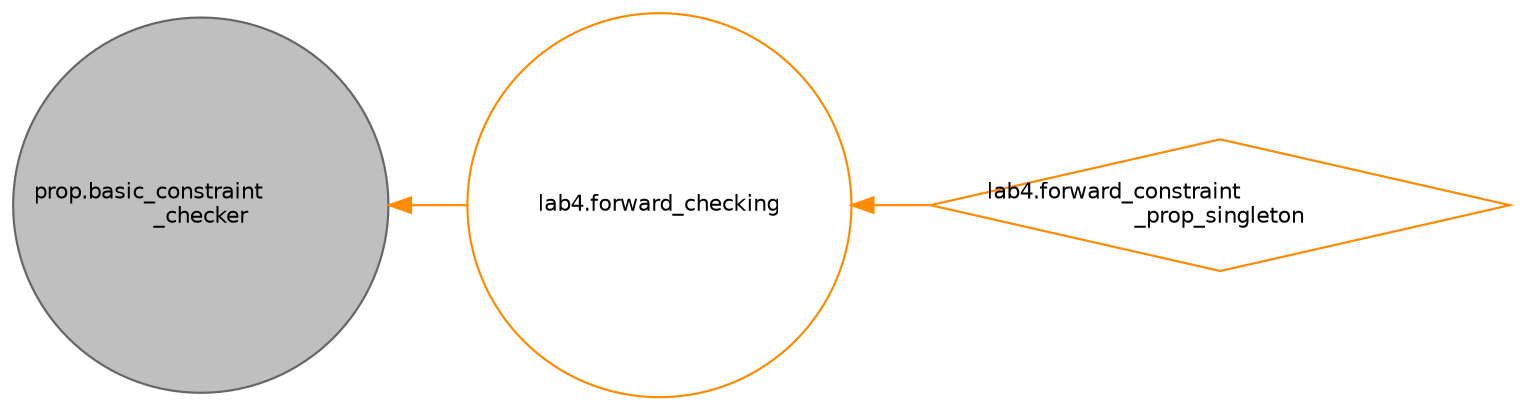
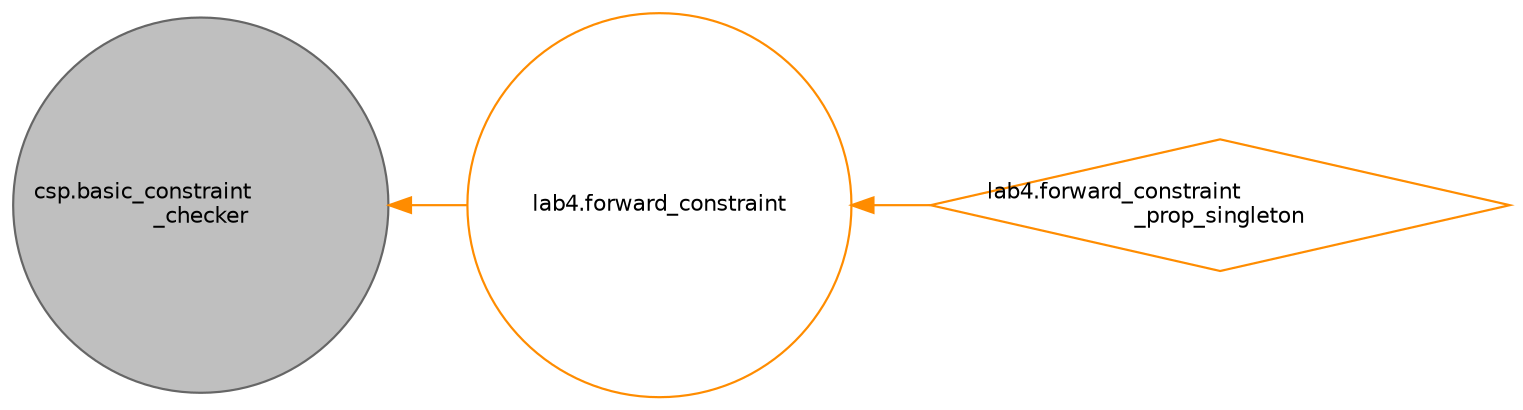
(201, 205) -> (201, 205)
(659, 205) -> (659, 205)
